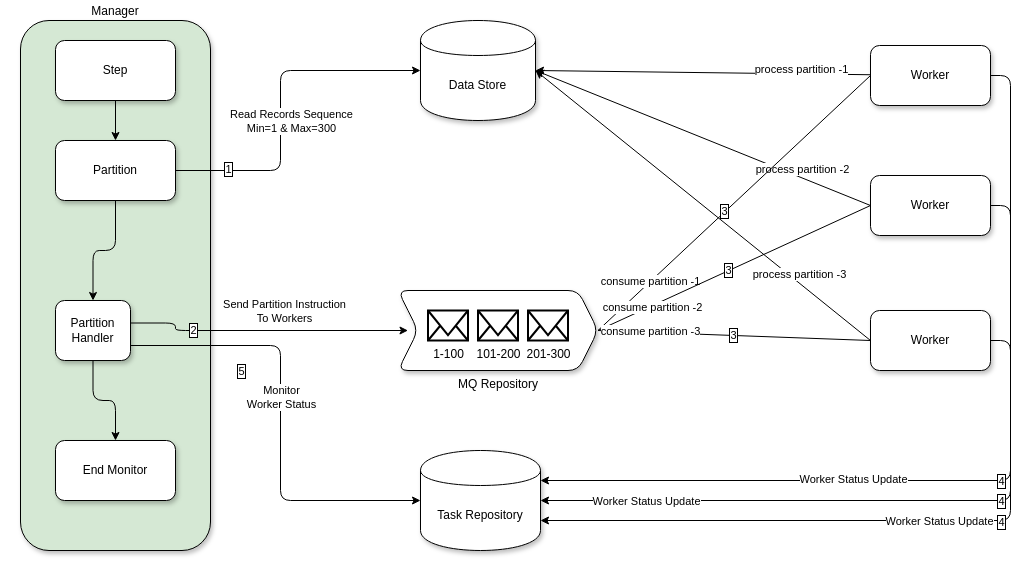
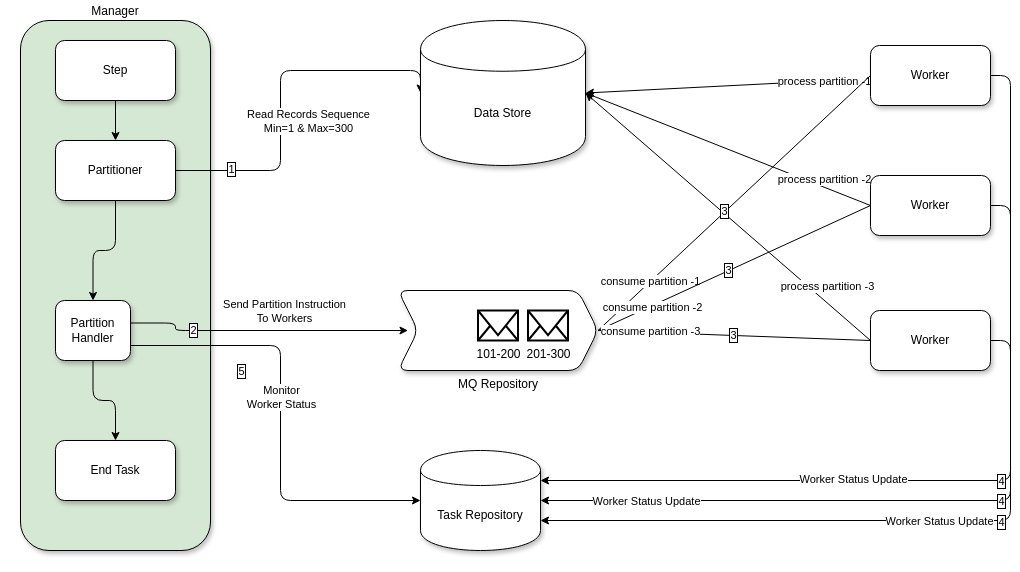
(478, 71) -> (503, 93)
(116, 171) -> (116, 171)
(448, 326) -> none
(116, 471) -> (116, 471)
